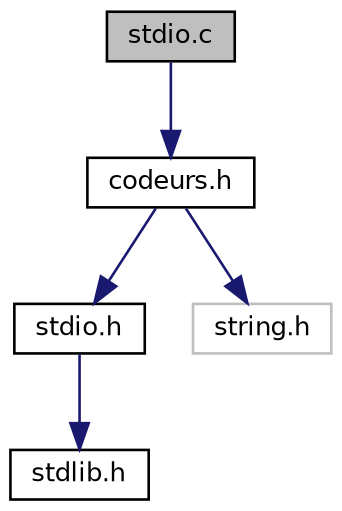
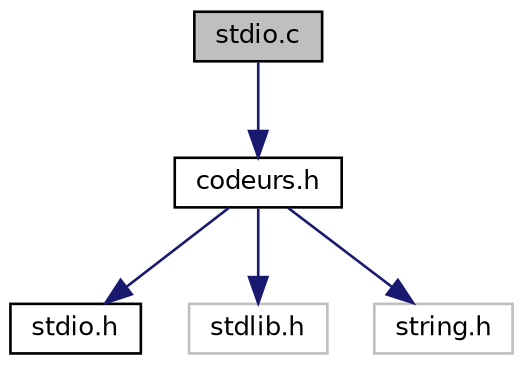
(80, 389) -> (258, 242)
(80, 475) -> (258, 329)
